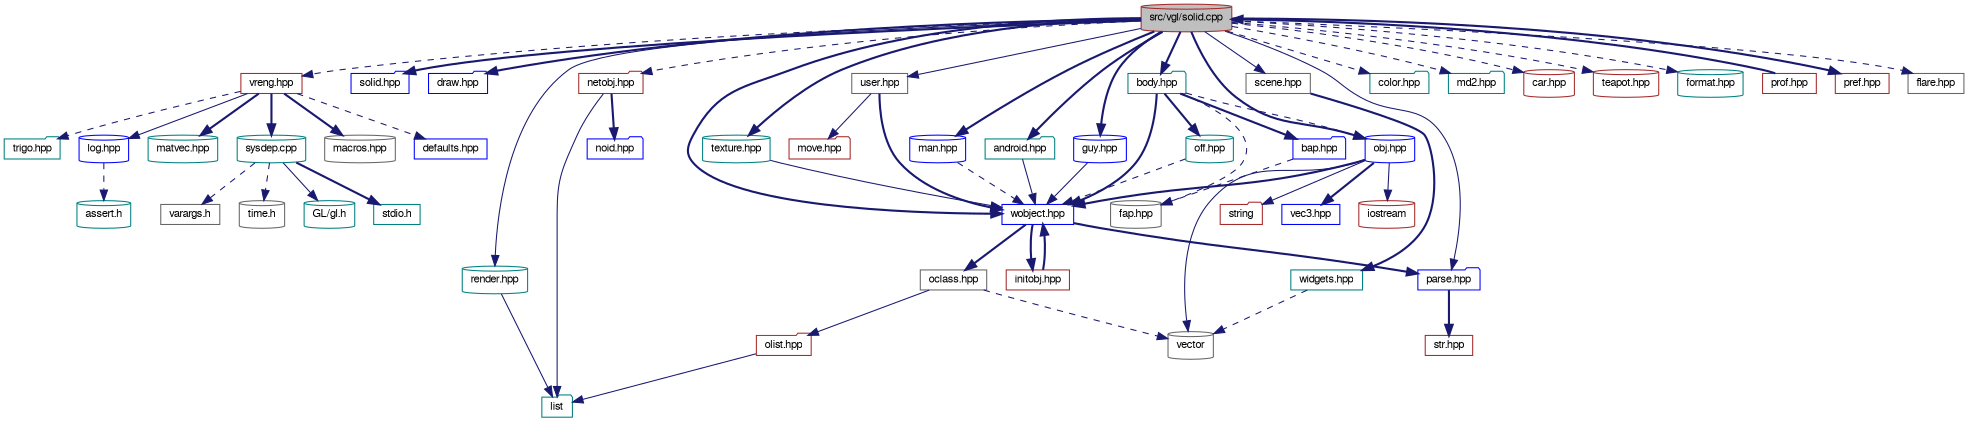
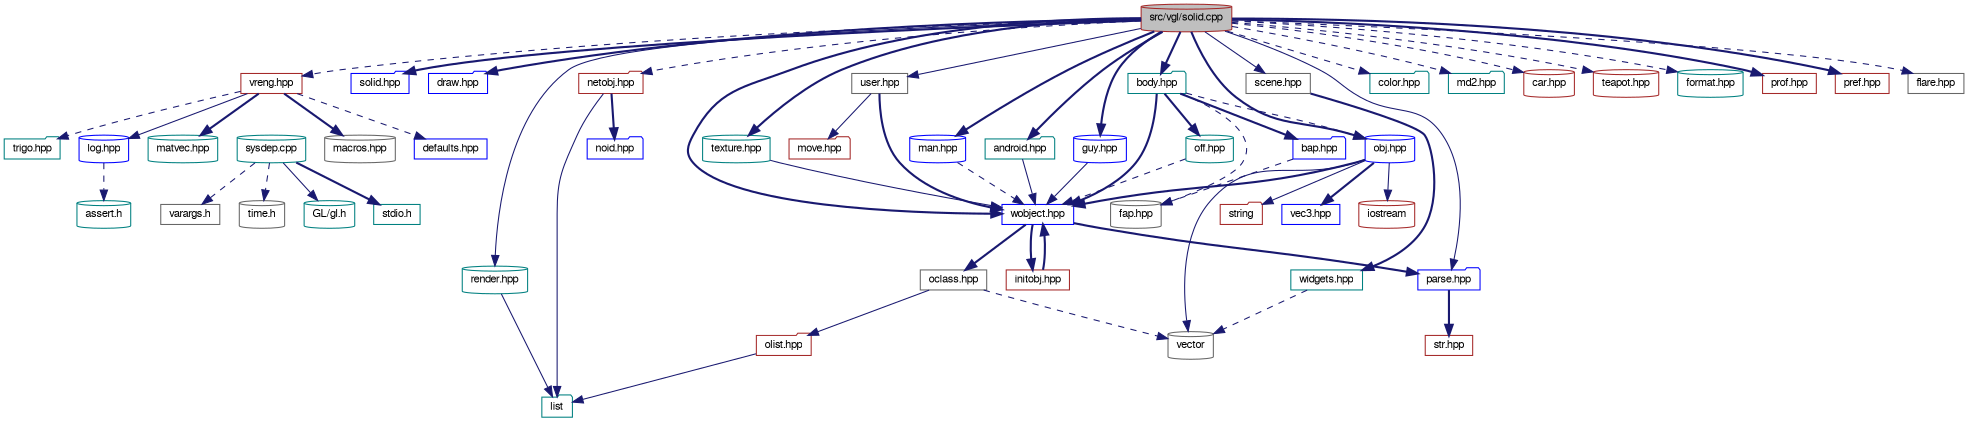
(1643, 49) -> (1610, 47)
(271, 109) -> none
